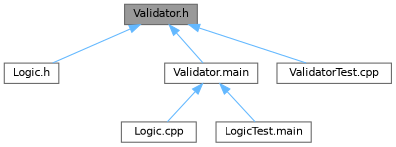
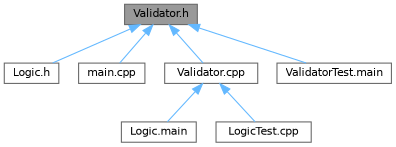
none -> (112, 73)
(211, 73) -> (211, 73)
(334, 73) -> (334, 73)
(159, 132) -> (159, 132)
(264, 132) -> (264, 132)
